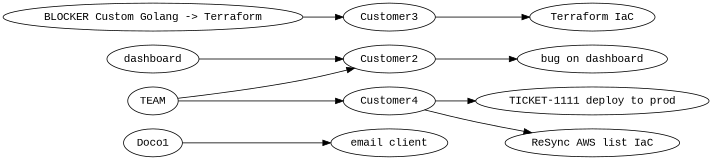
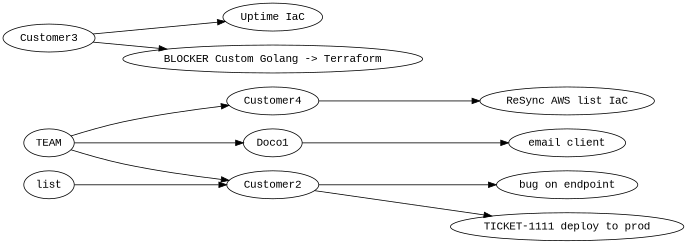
(319, 17) -> (126, 45)
(592, 17) -> (273, 17)
(153, 59) -> (49, 185)
(592, 59) -> (567, 185)
(452, 101) -> (399, 203)
none -> (155, 143)
